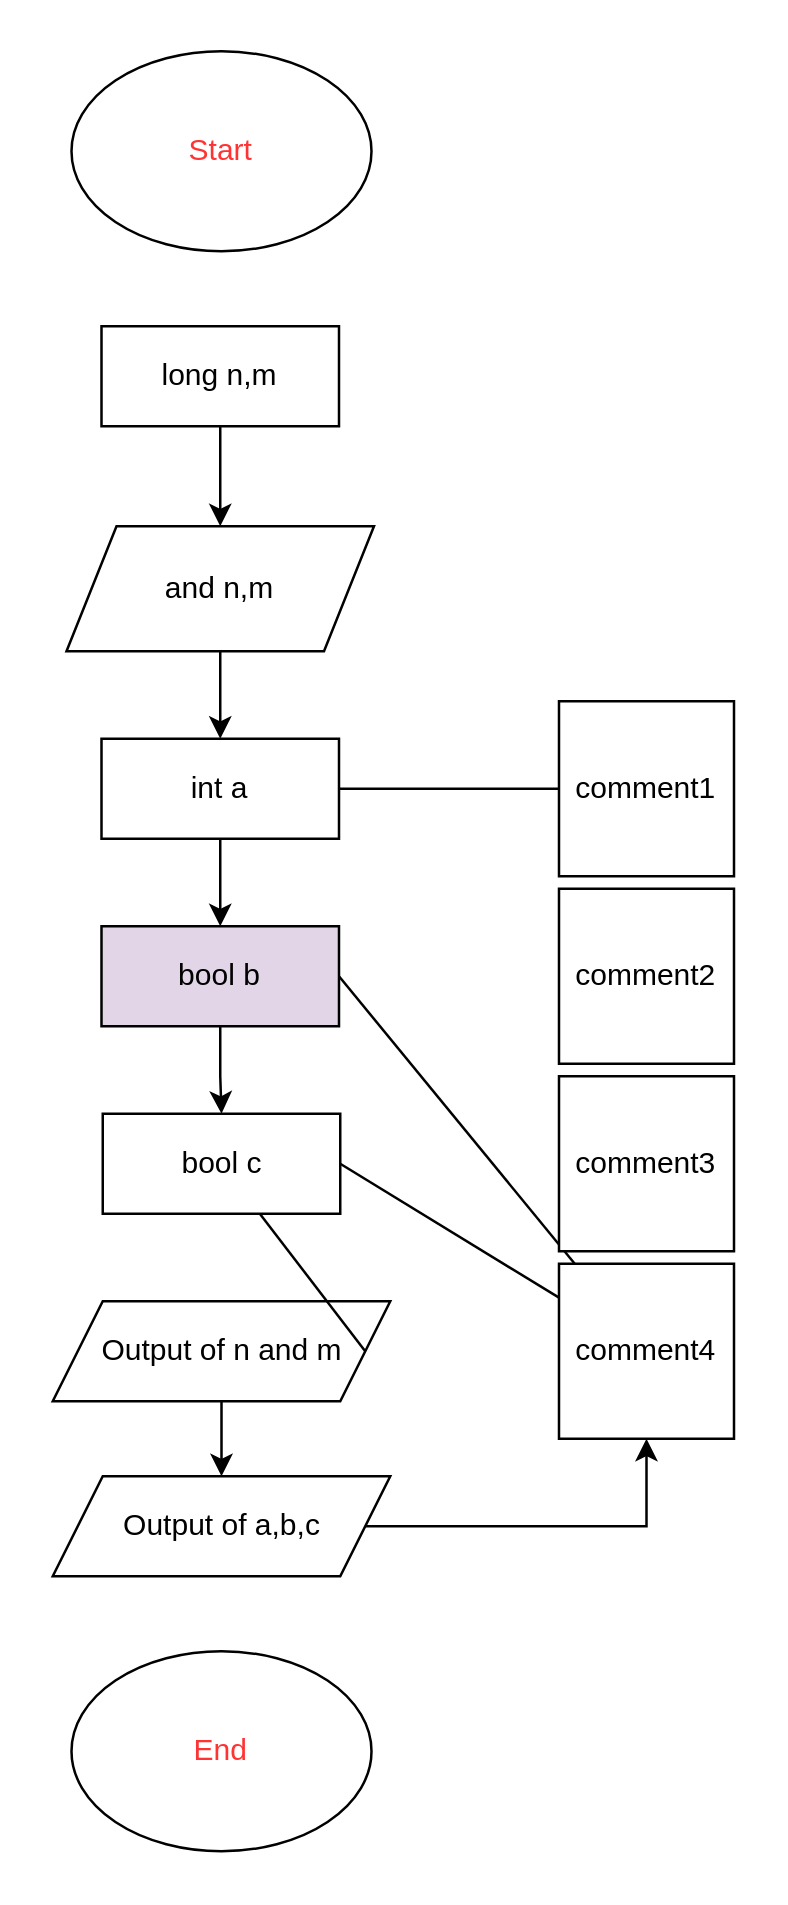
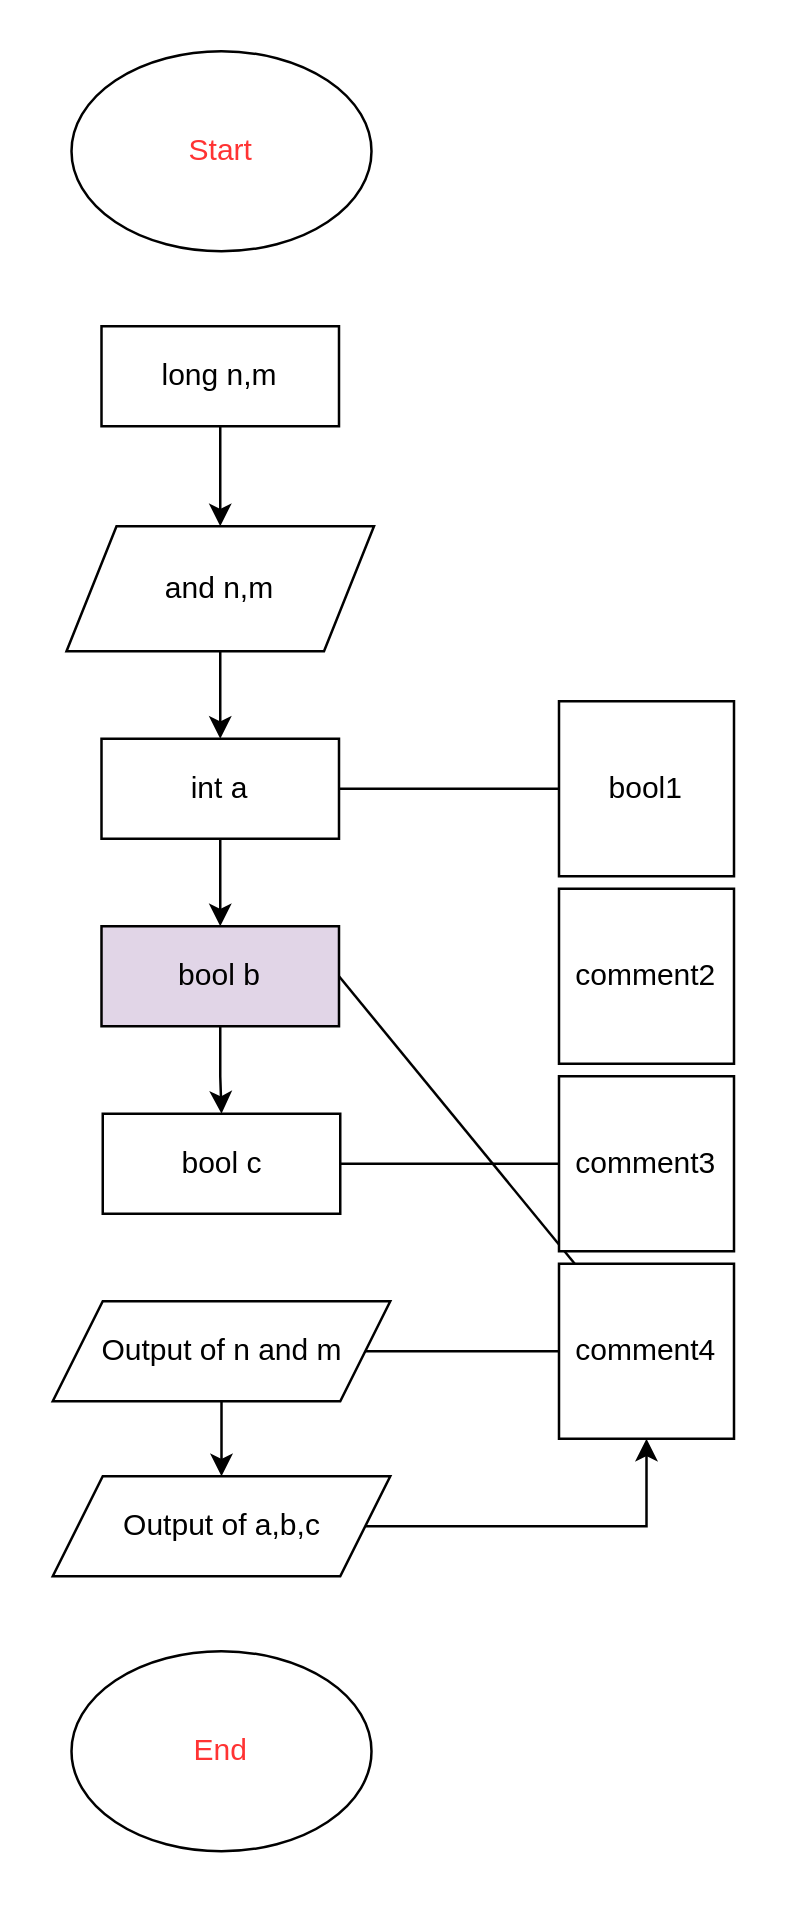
(646, 789) -> (646, 789)
(449, 1231) -> (413, 1164)
(313, 1283) -> (461, 1351)
